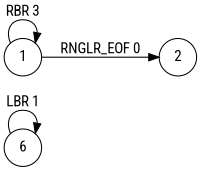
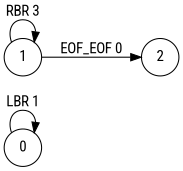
(100, 49) -> (92, 49)
(23, 148) -> (23, 148)
